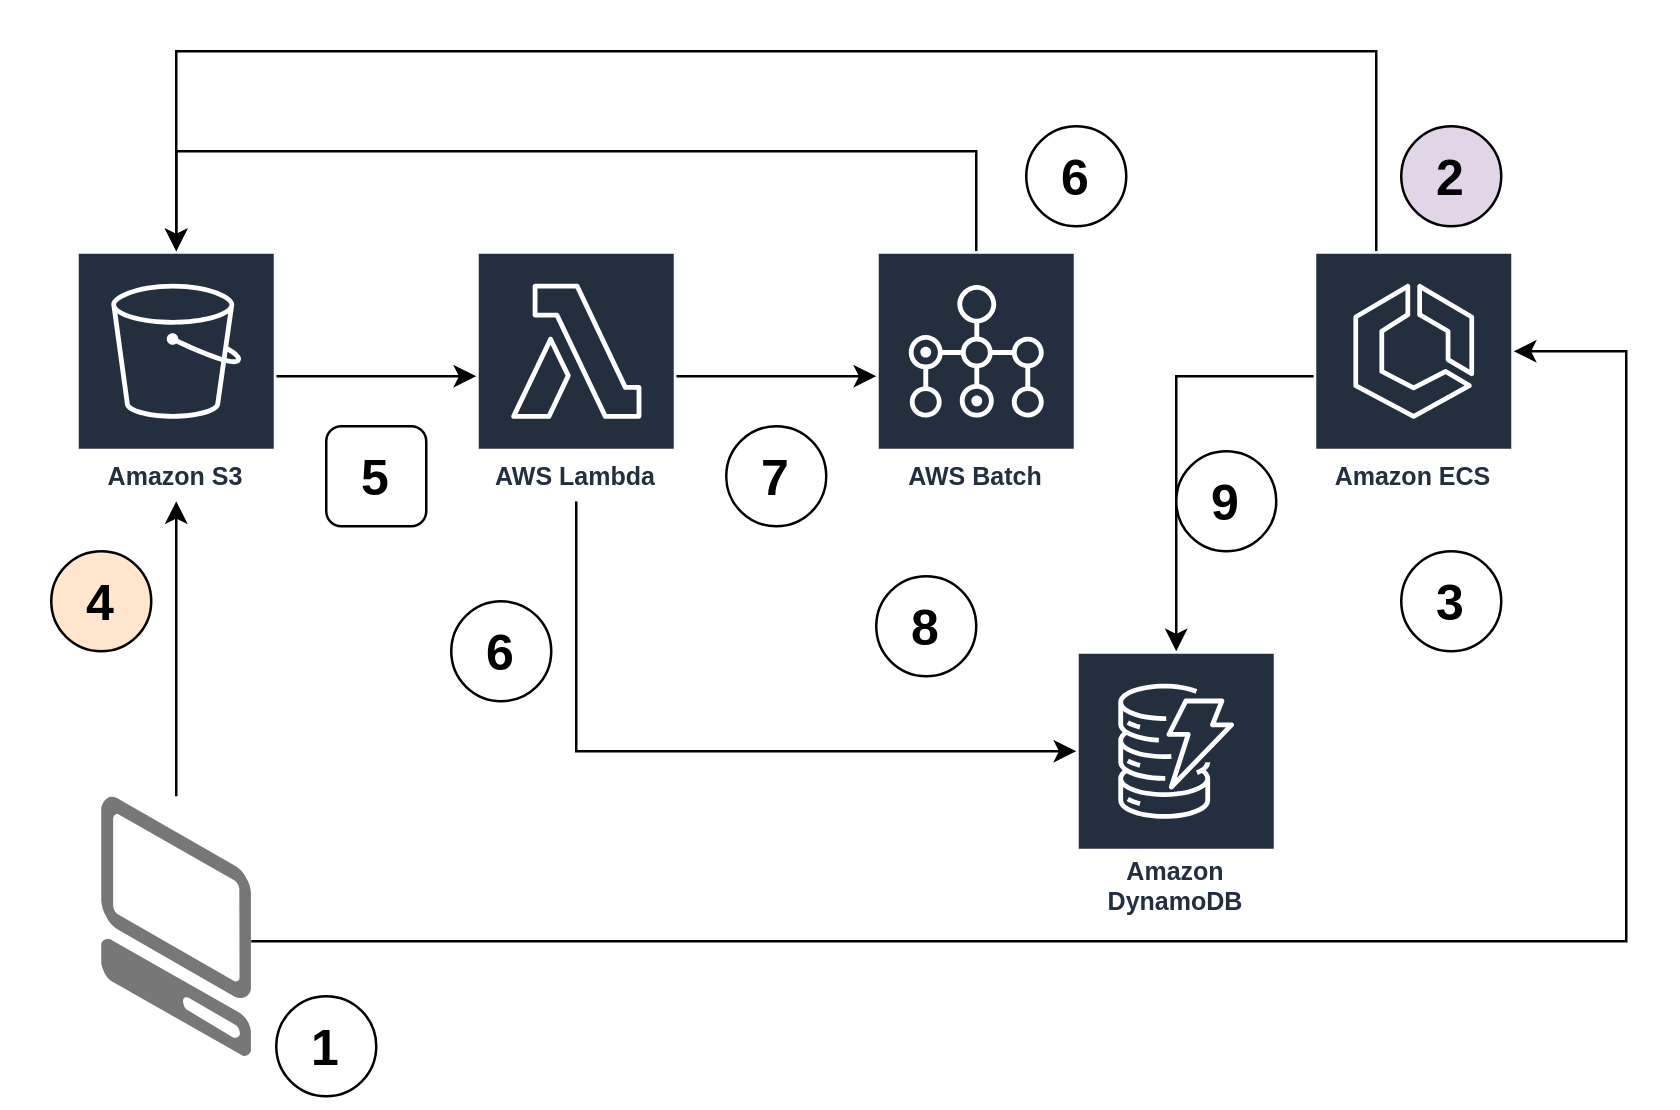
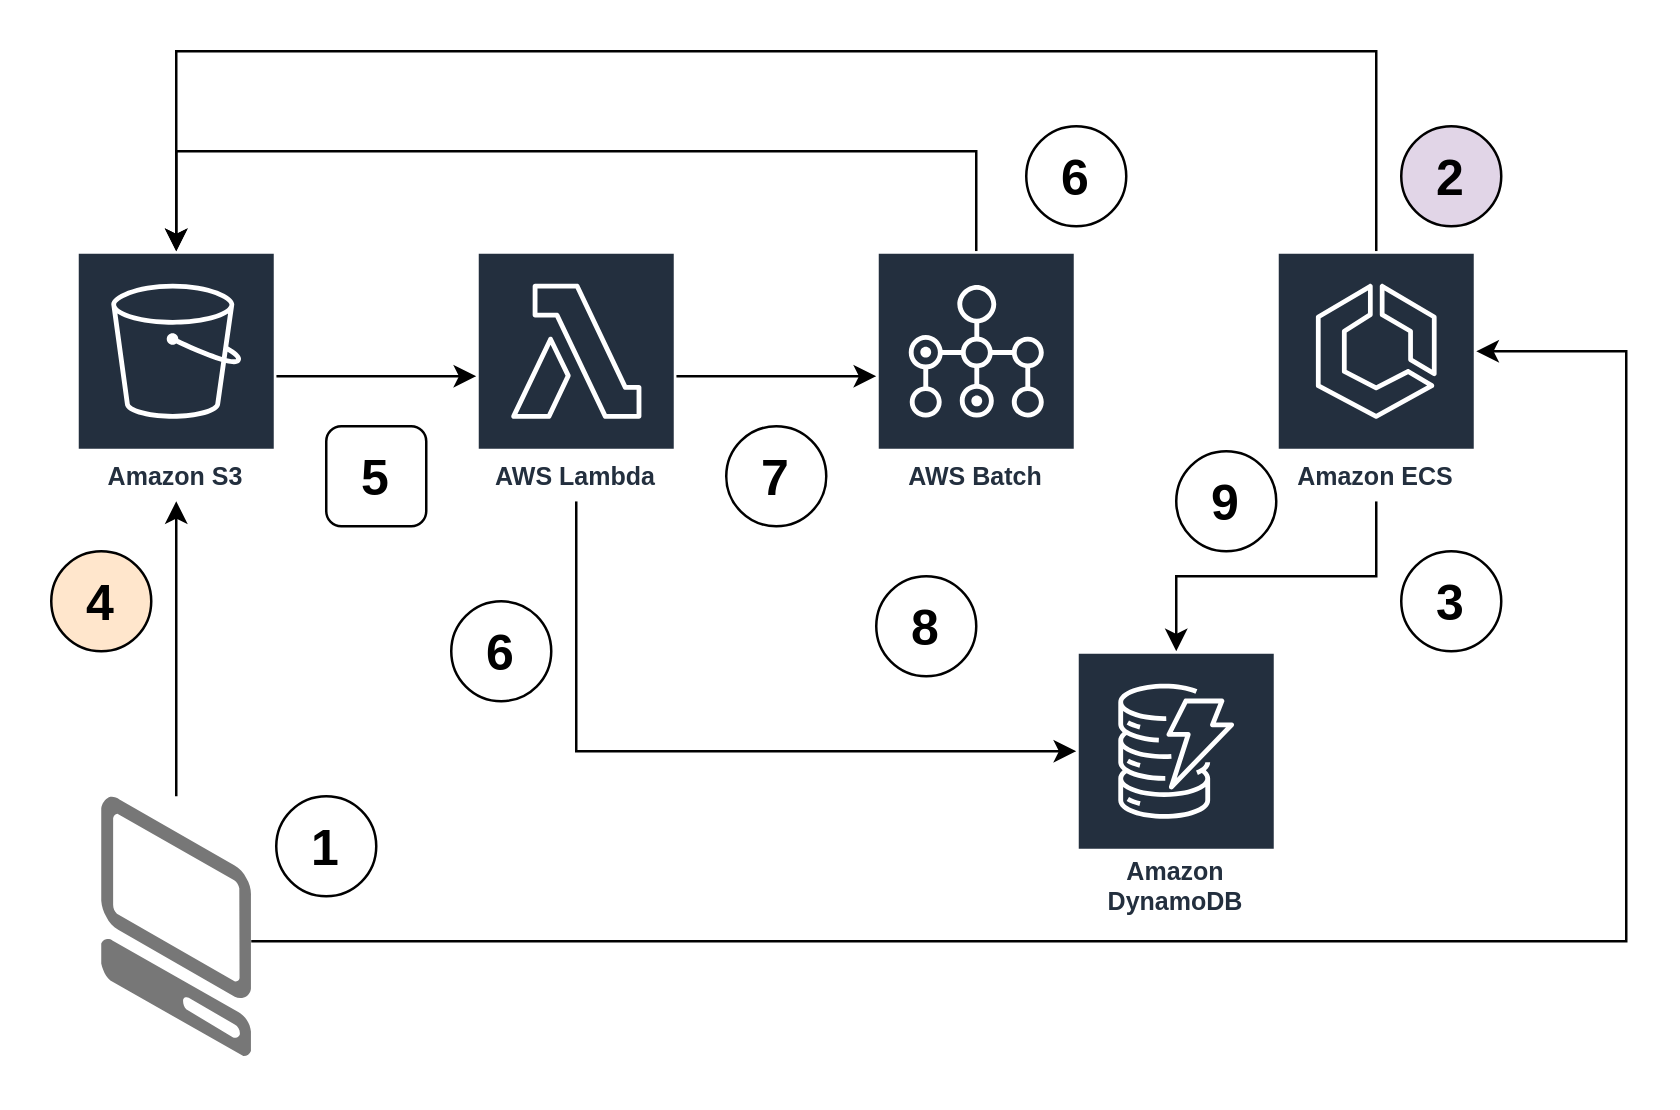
(1414, 376) -> (1376, 376)
(326, 1046) -> (326, 846)
